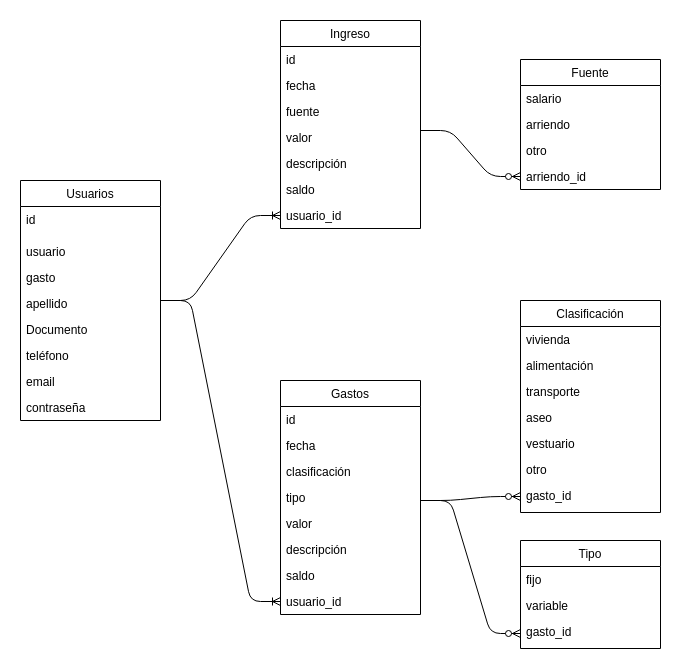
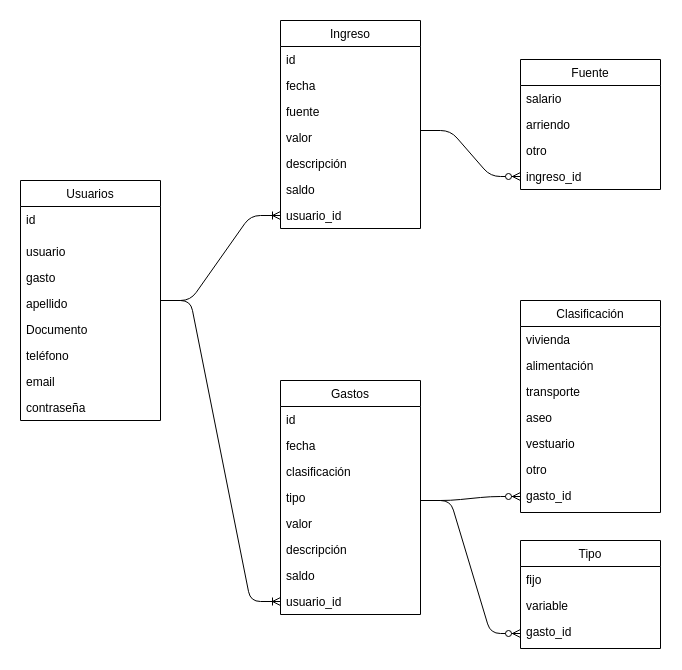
(560, 177) -> (556, 177)
